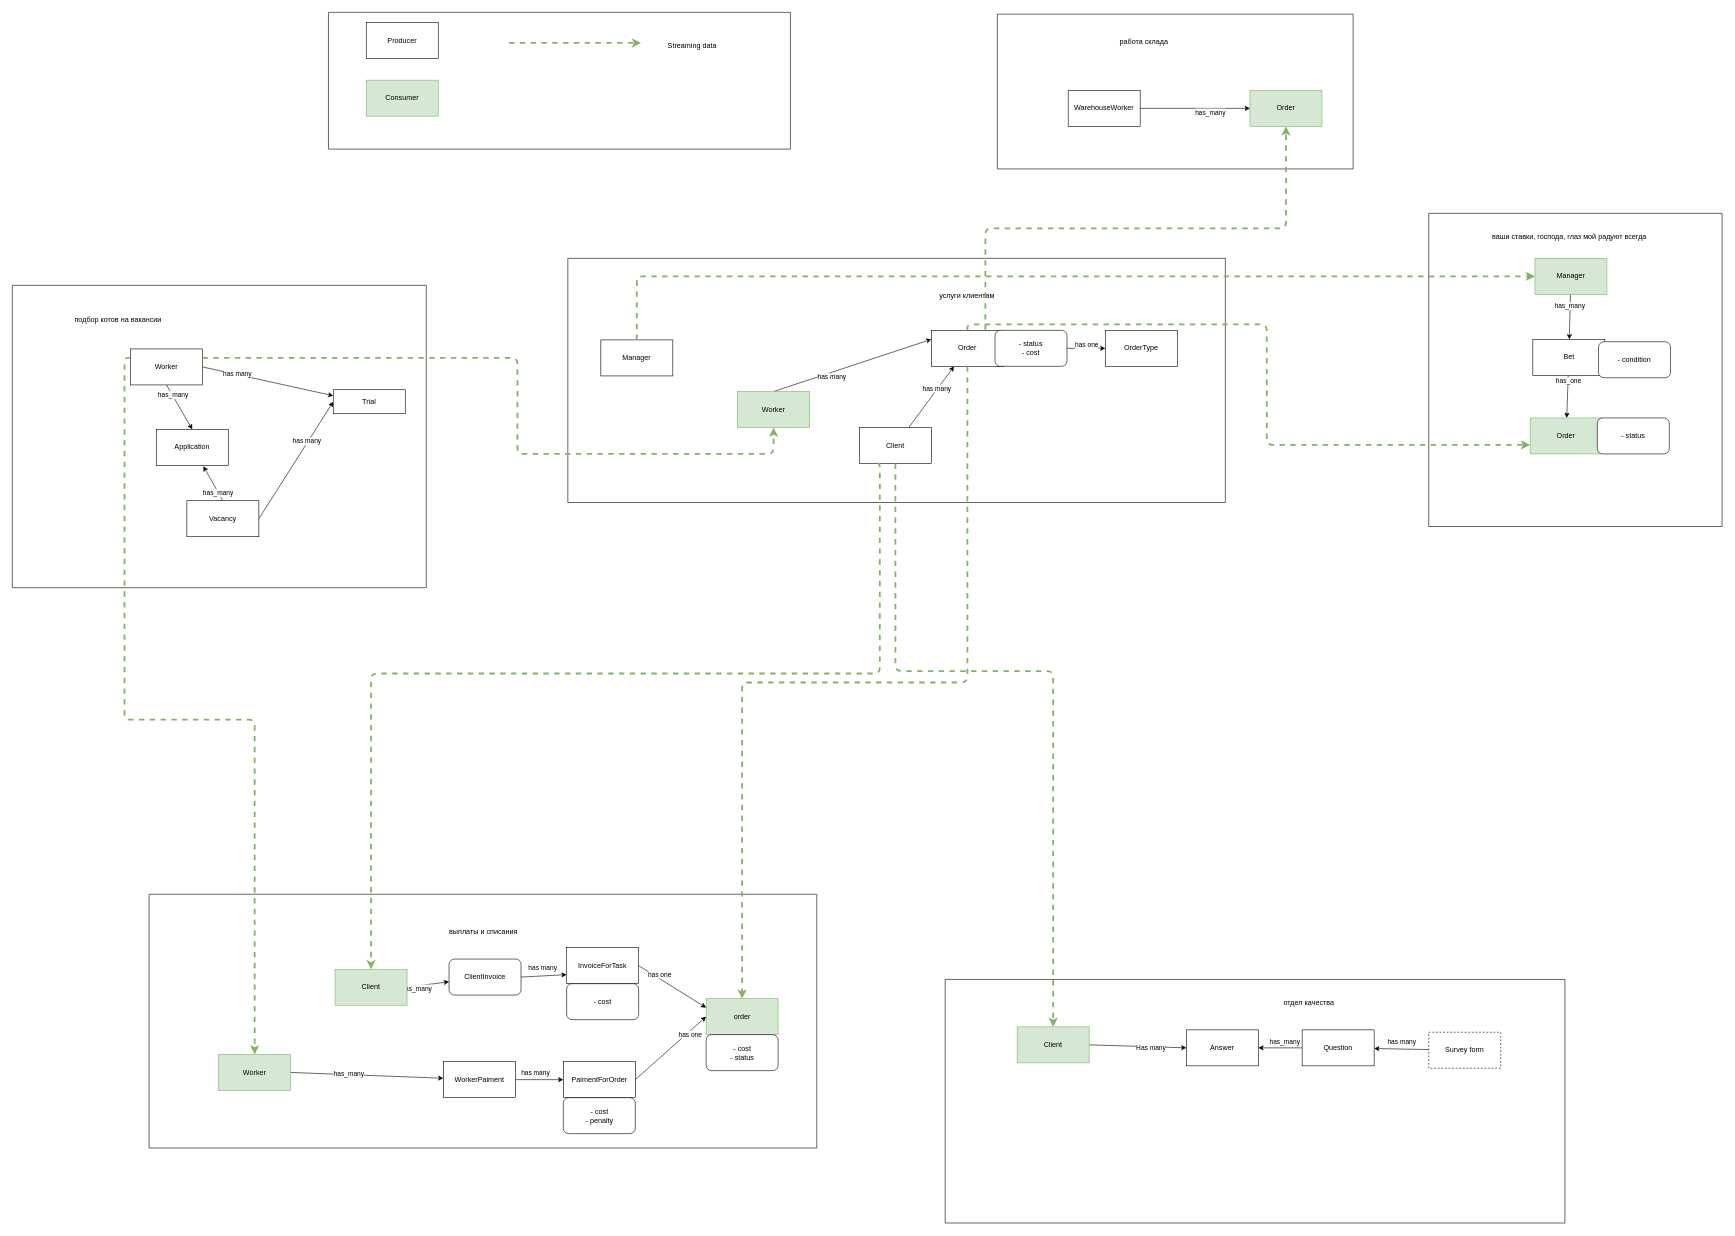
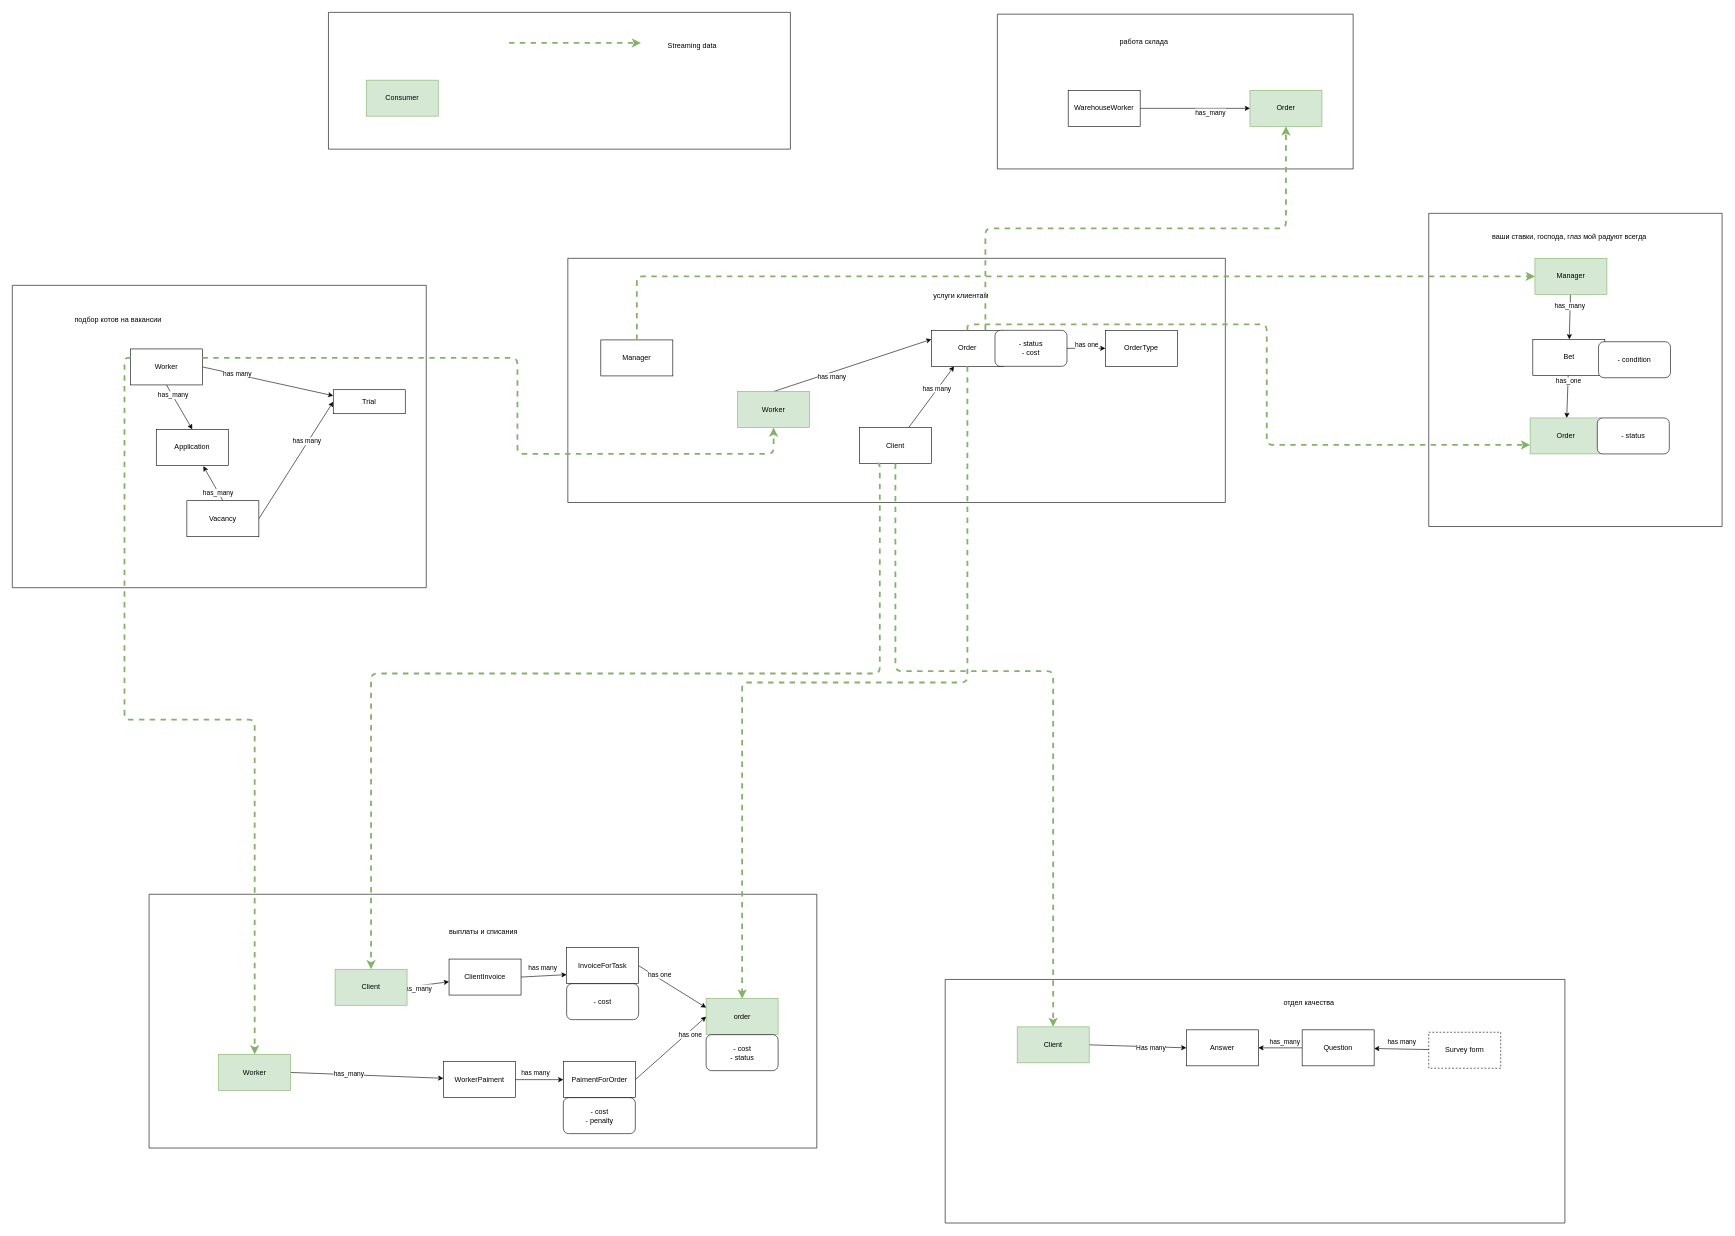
(402, 41) -> none
(967, 296) -> (961, 296)
(485, 977) -> (485, 977)
